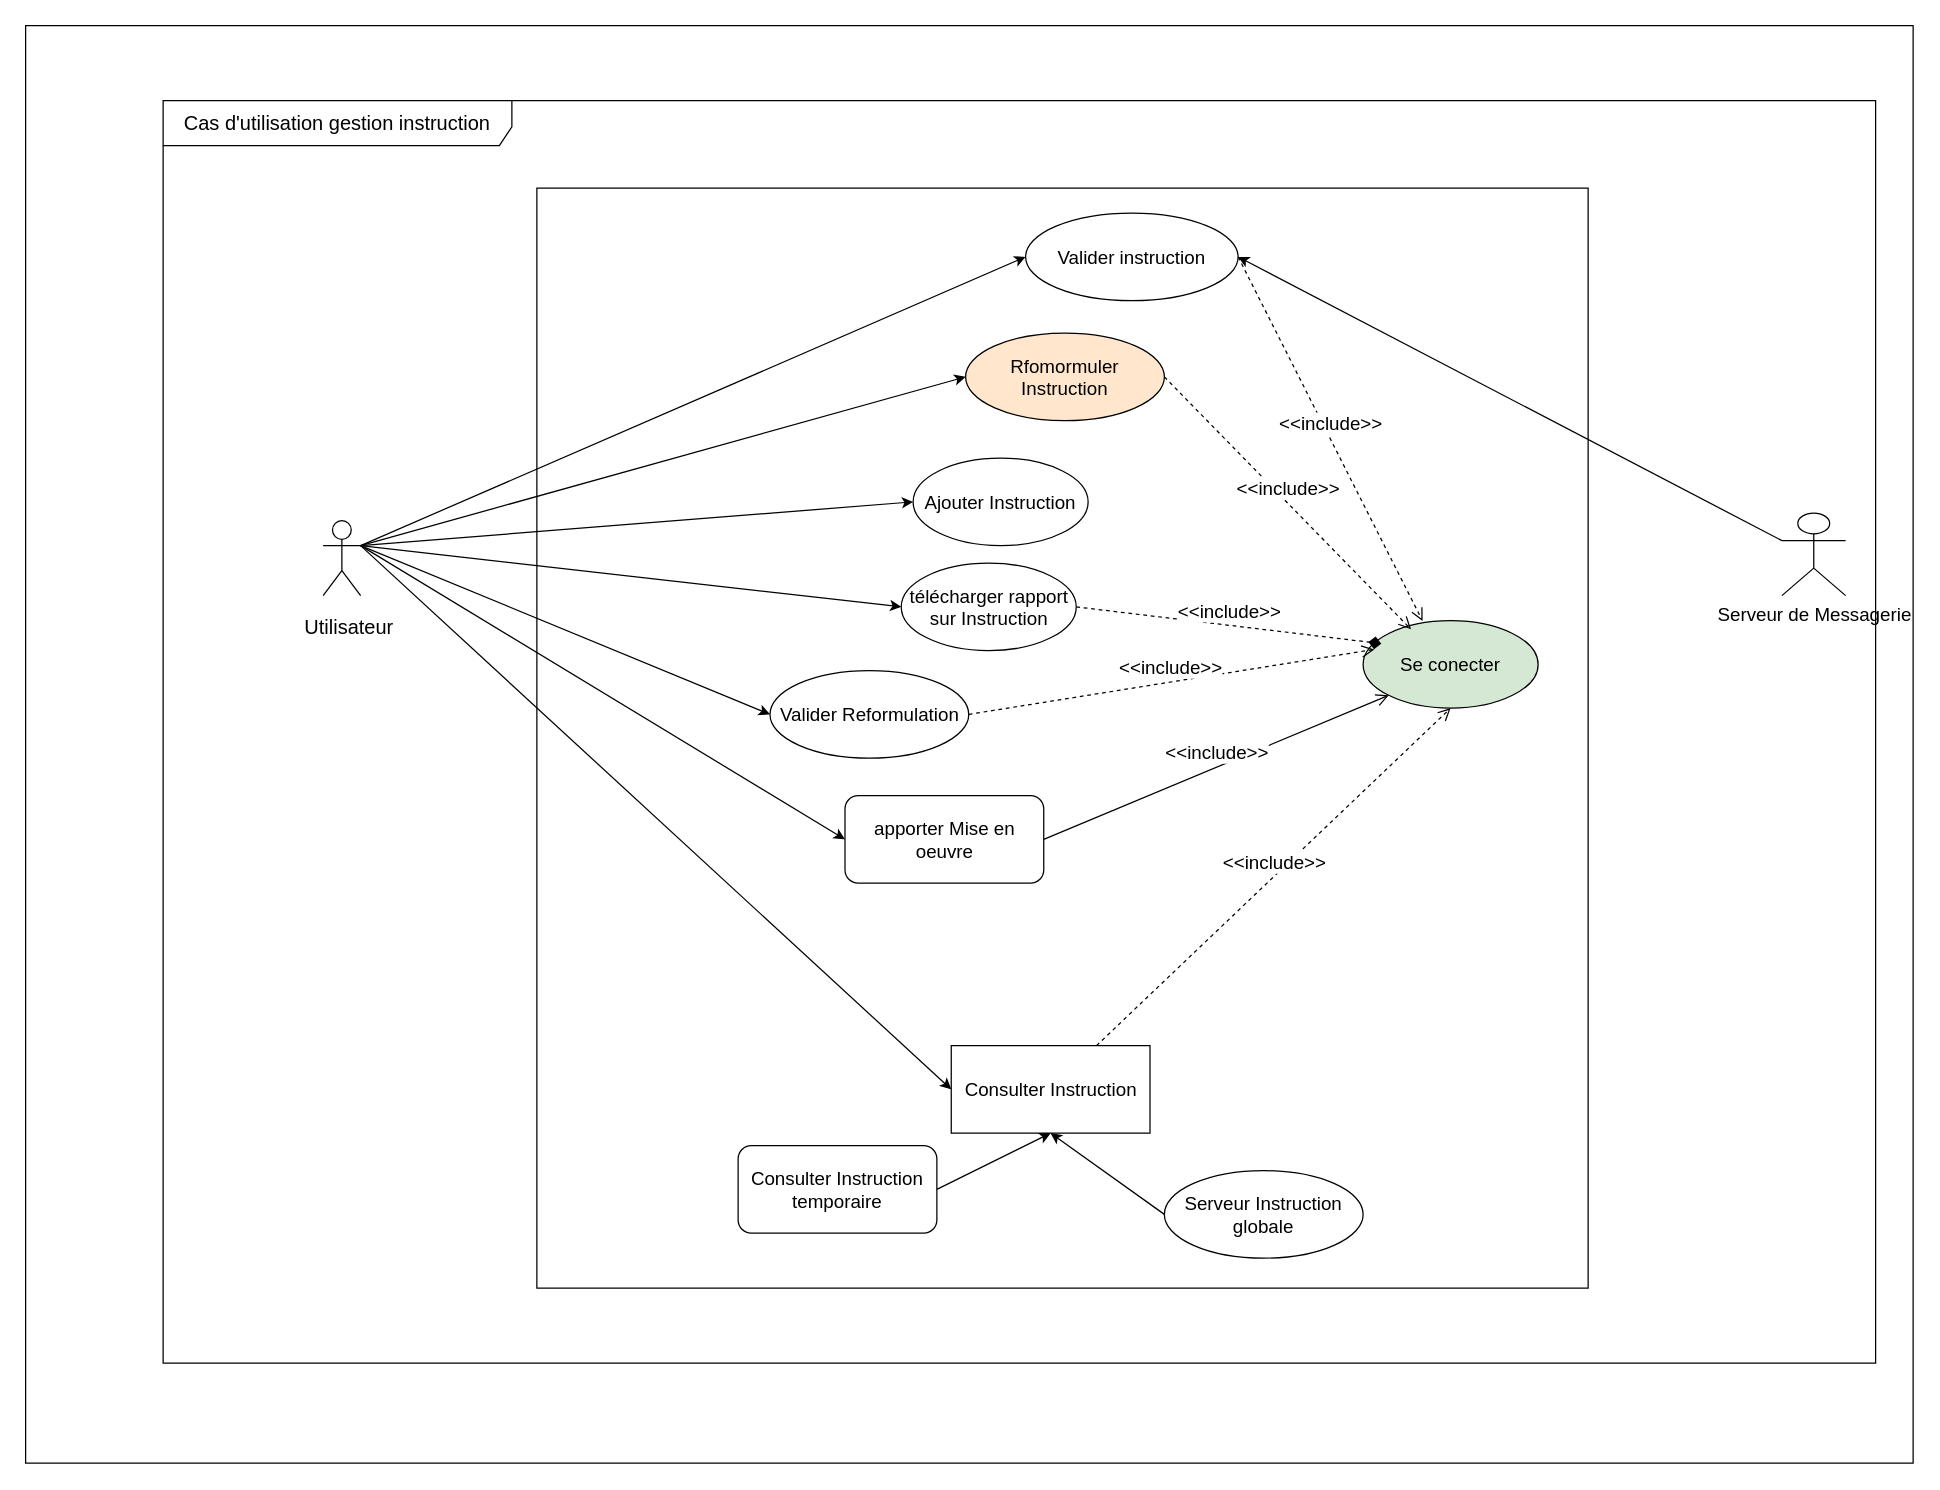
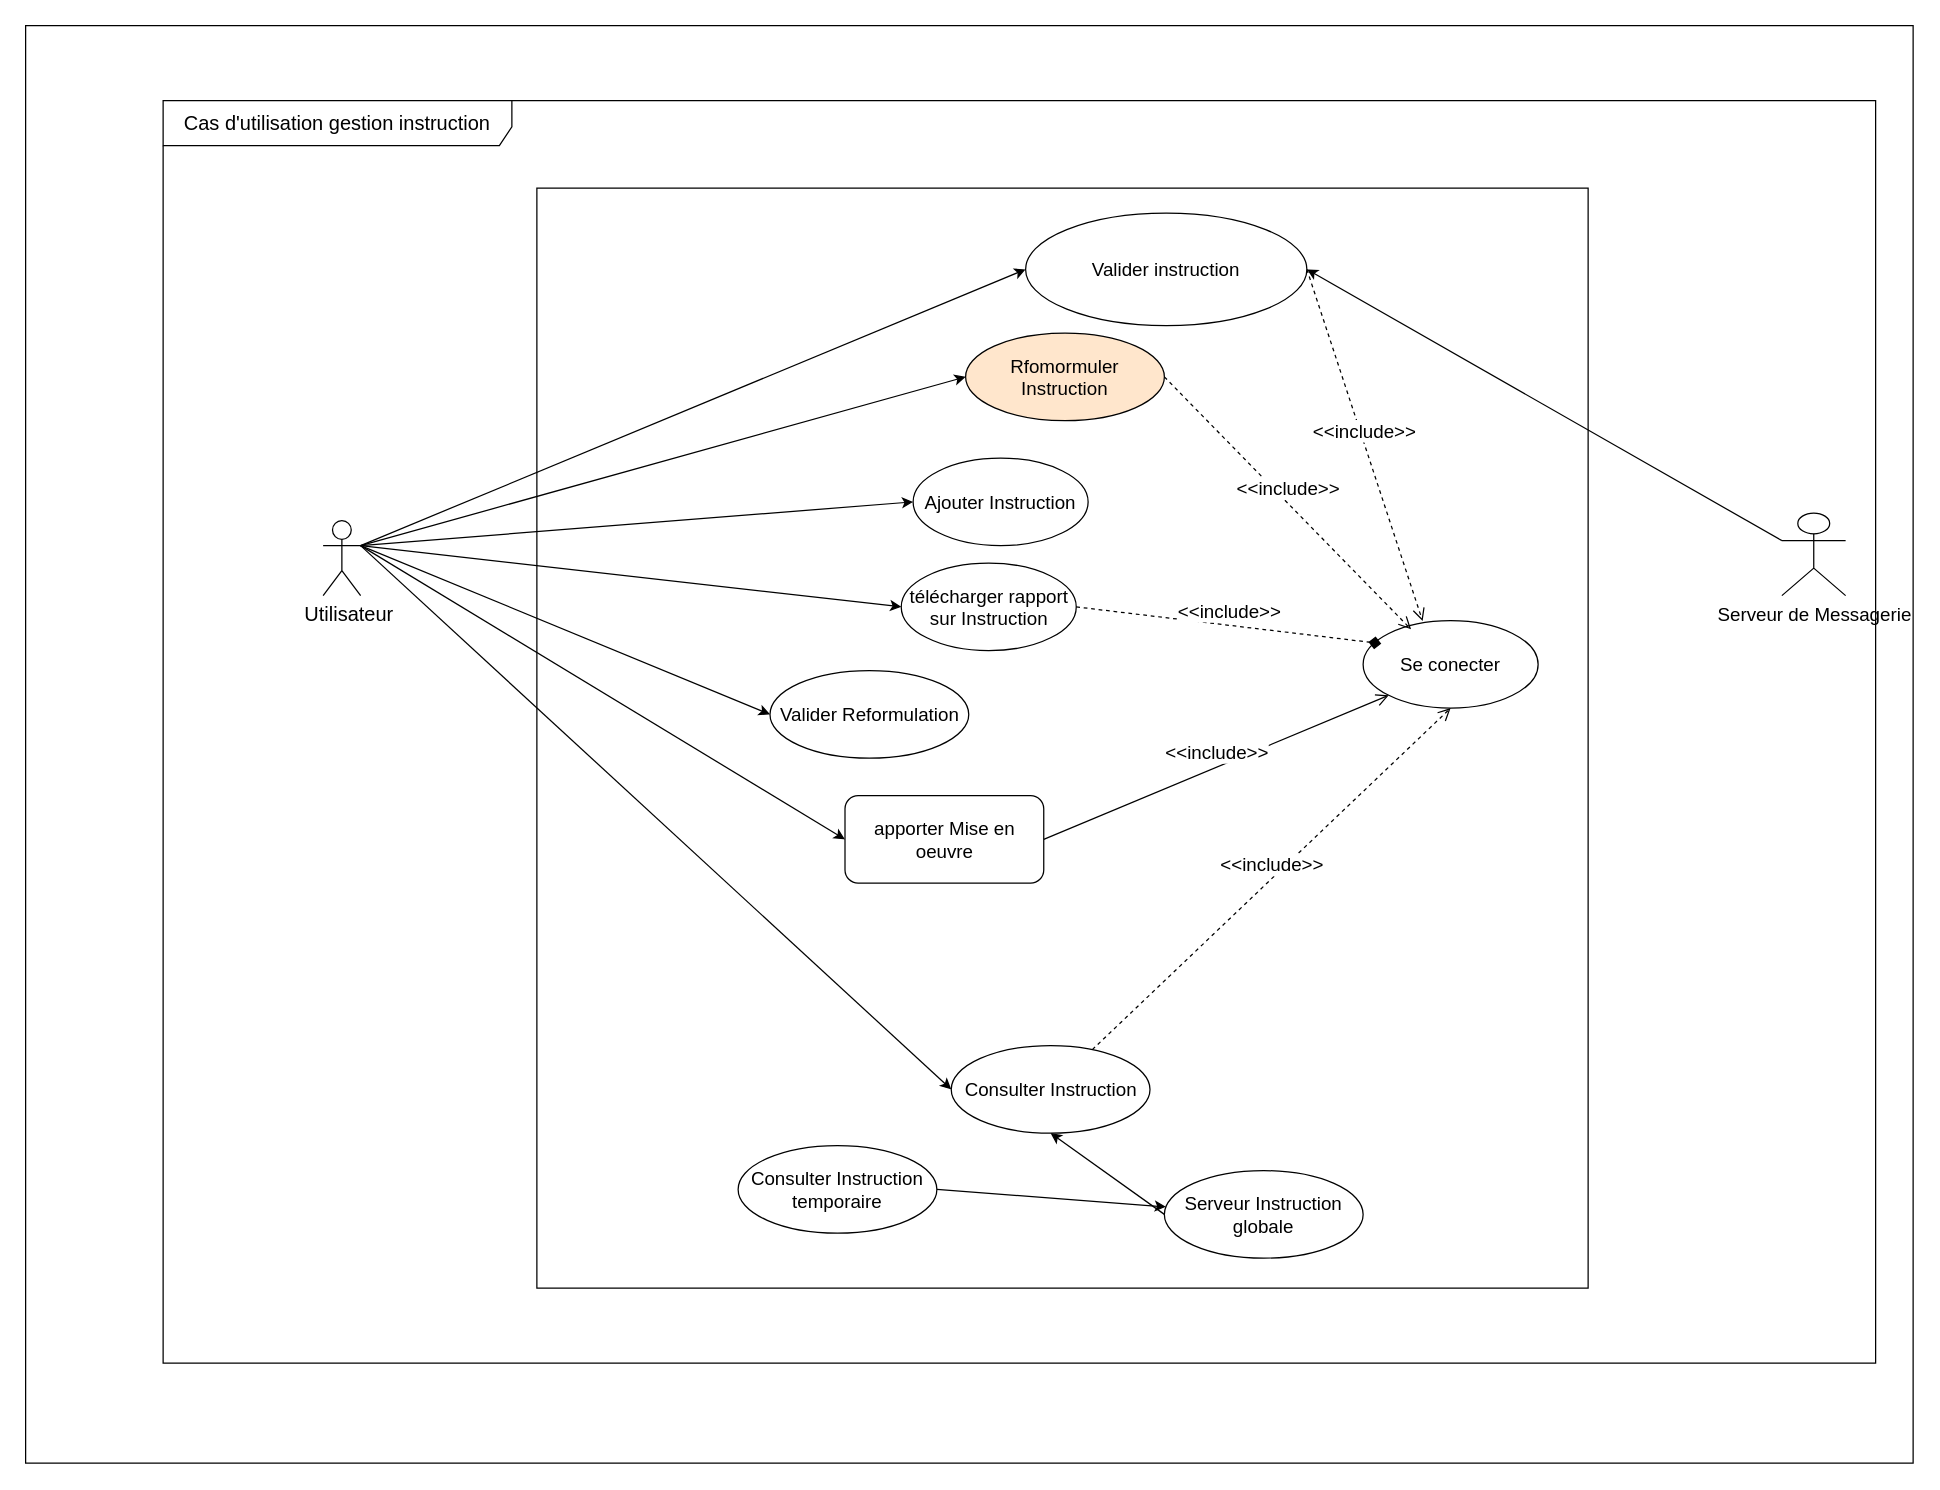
(1132, 257) -> (1166, 269)
(349, 627) -> (349, 614)
(1451, 664) -> (1451, 664)
(1079, 697) -> none
(1051, 1089) -> (1051, 1089)
(990, 1163) -> (1043, 1197)
(838, 1189) -> (838, 1189)
